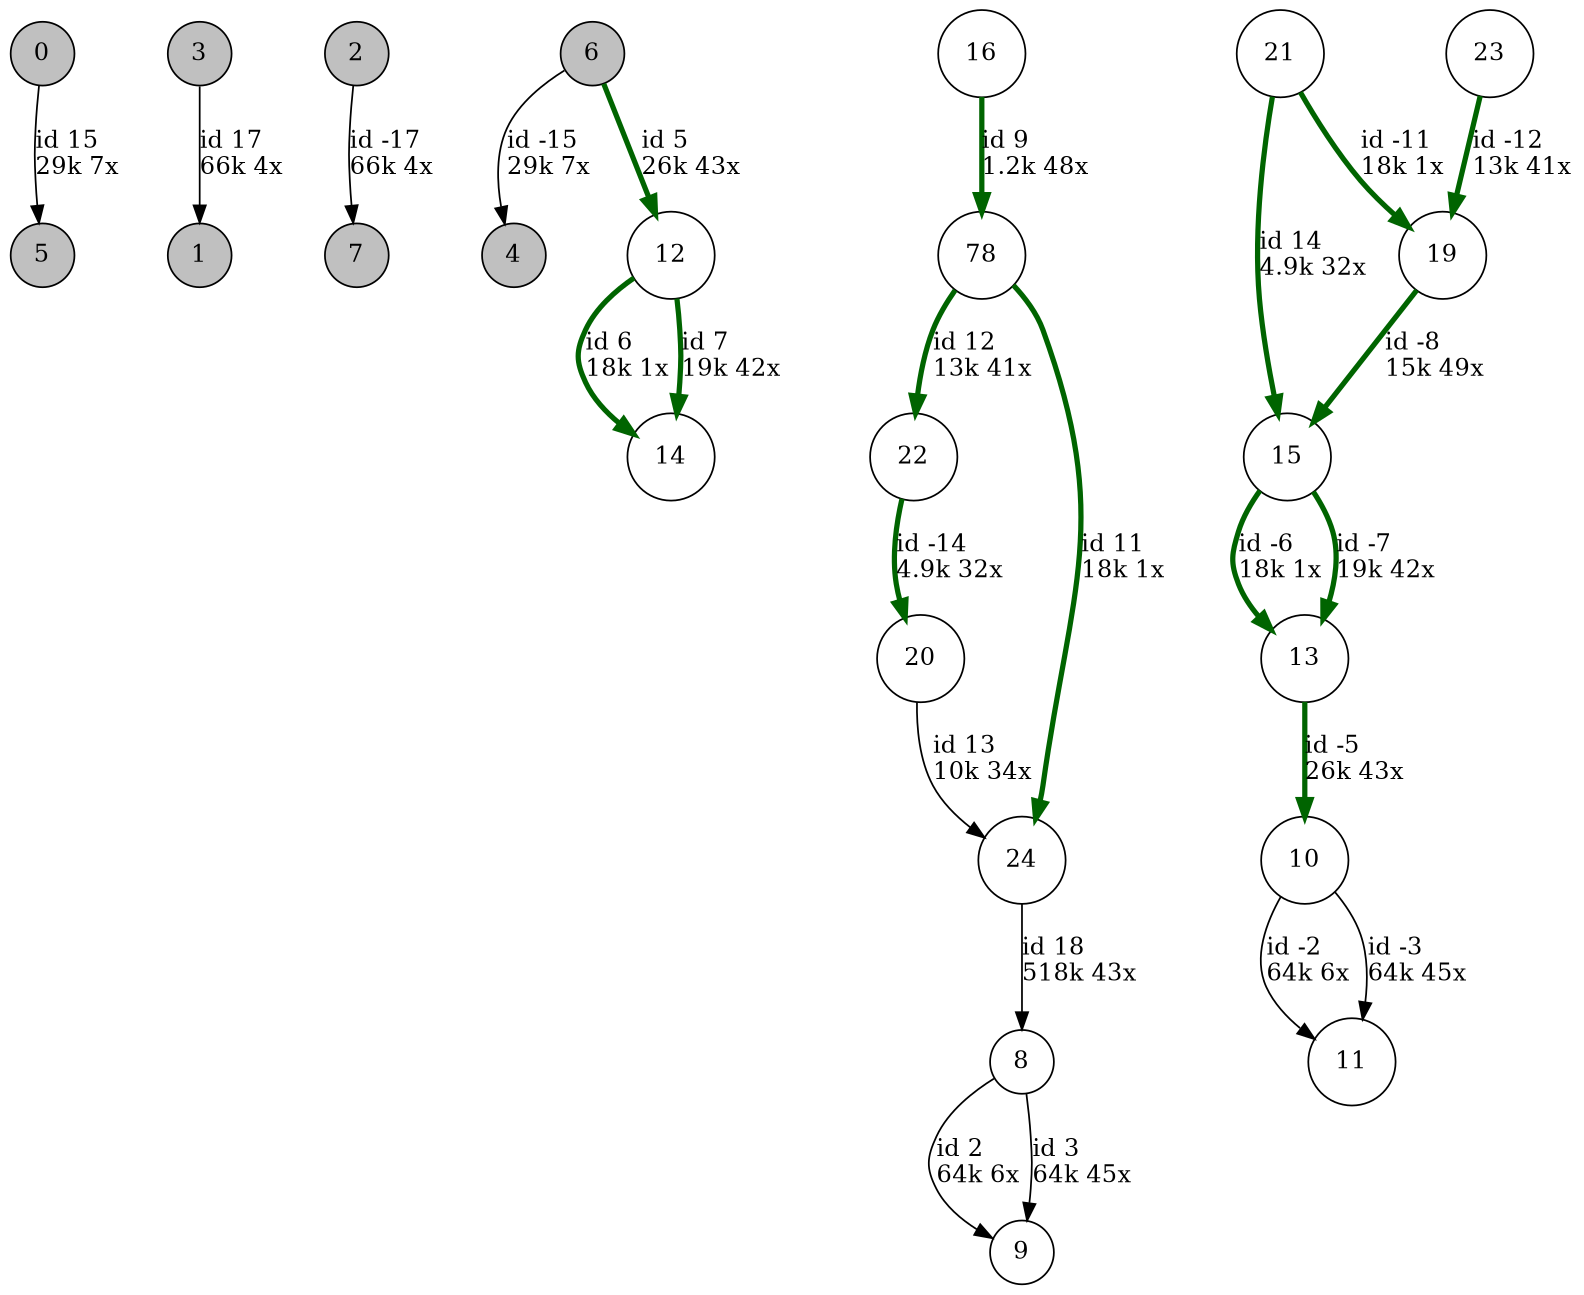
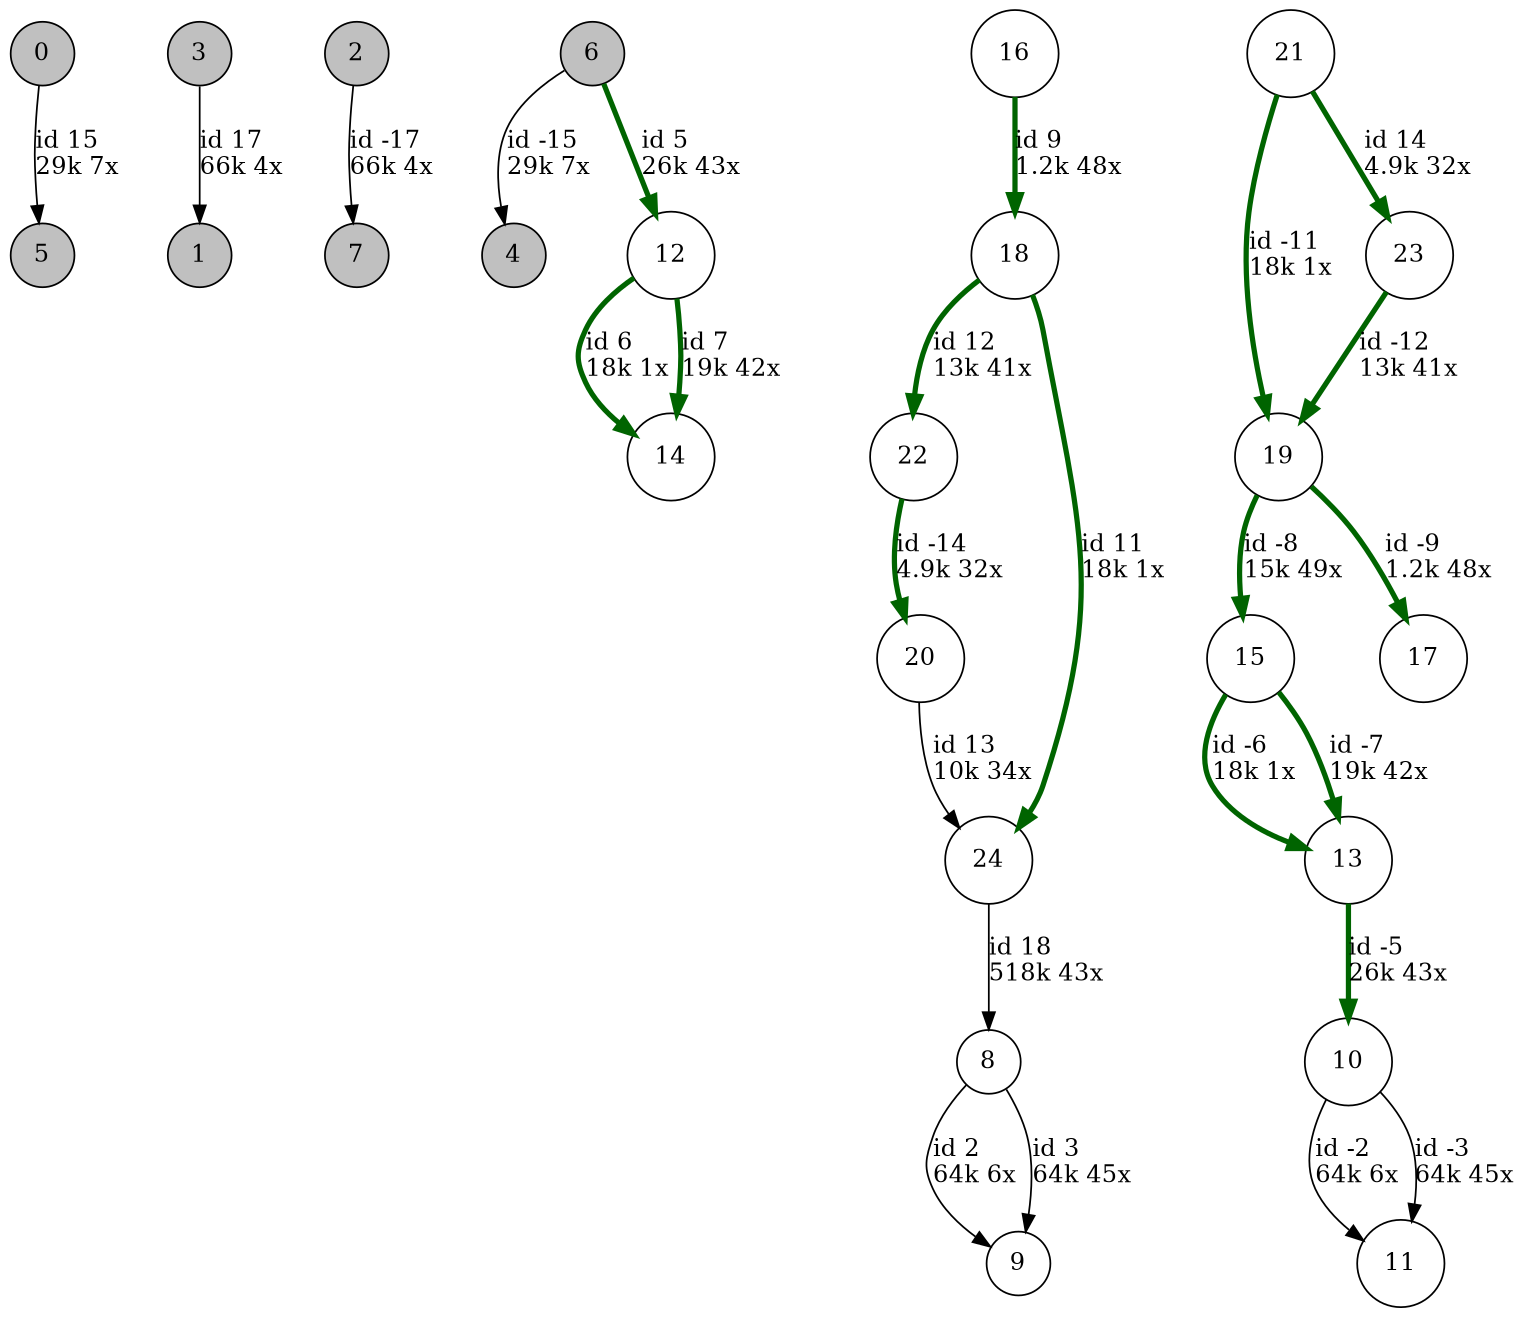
(1258, 247) -> (1346, 147)
(982, 255) -> (1015, 255)
none -> (1424, 659)
